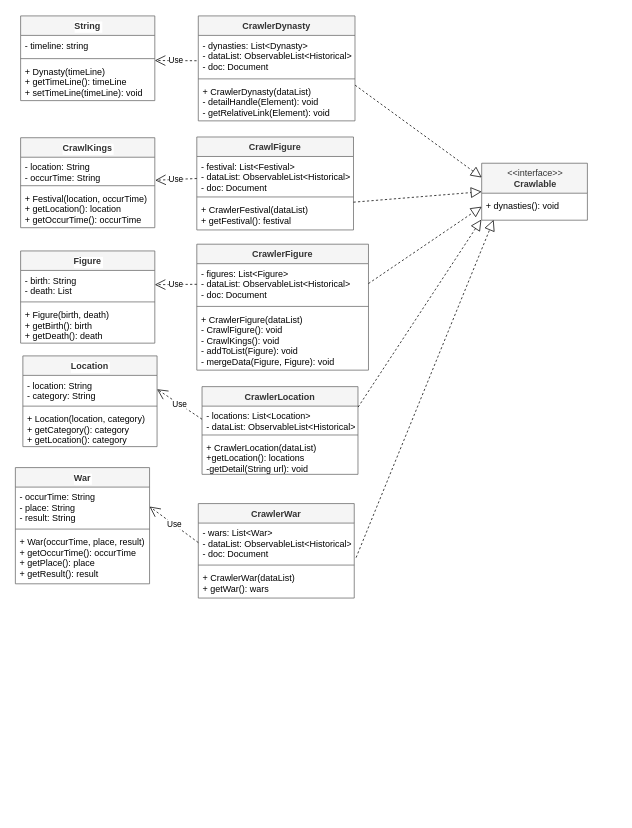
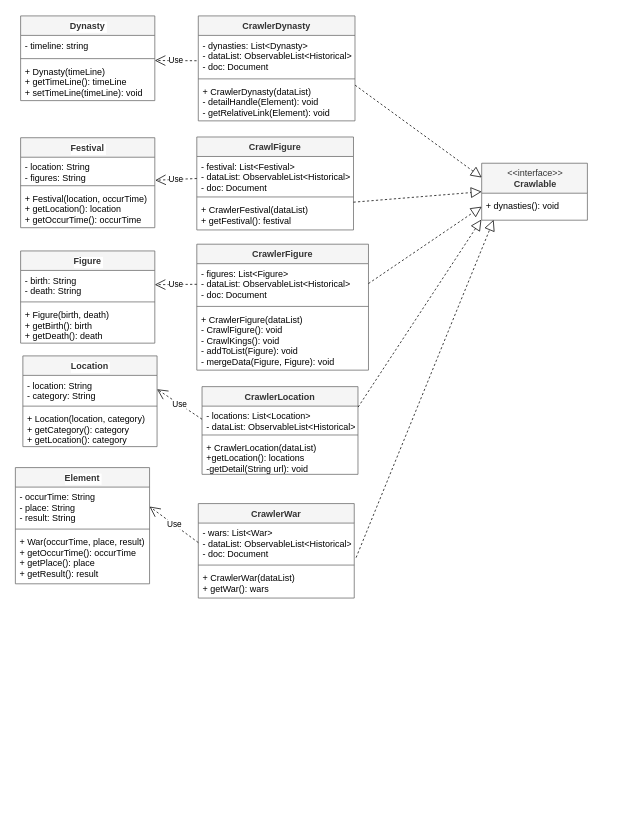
(87, 26) -> (87, 26)
(87, 148) -> (87, 148)
(63, 167) -> (63, 167)
(57, 281) -> (57, 281)
(82, 478) -> (82, 478)
